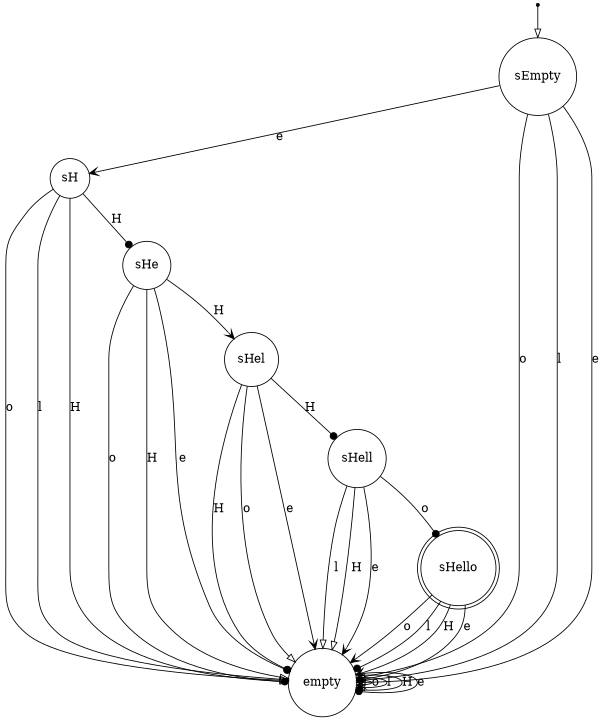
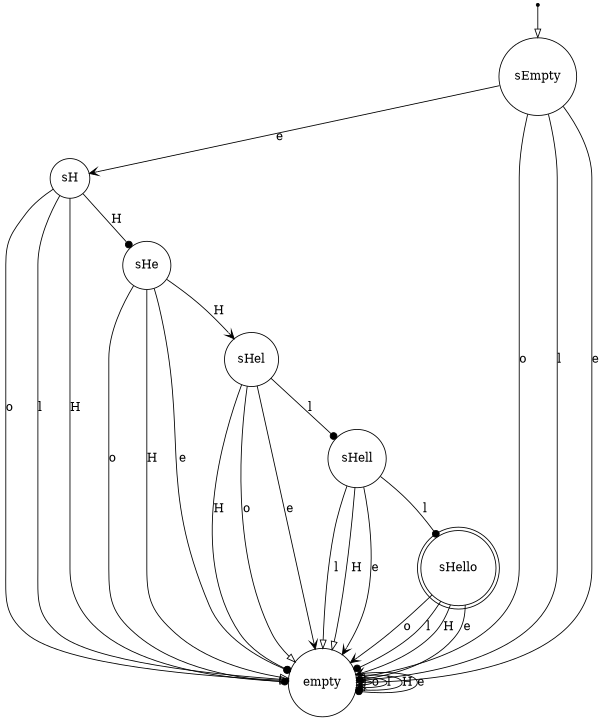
(310, 408) -> (310, 408)
(425, 509) -> (425, 509)
